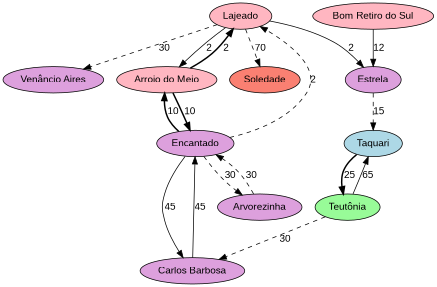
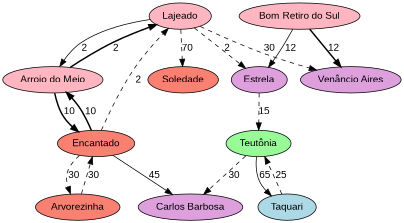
(317, 34) -> (217, 46)
none -> (323, 45)
(373, 108) -> (259, 108)
(195, 143) -> (96, 143)
(345, 169) -> (275, 179)
(260, 207) -> (78, 207)
(194, 211) -> none
